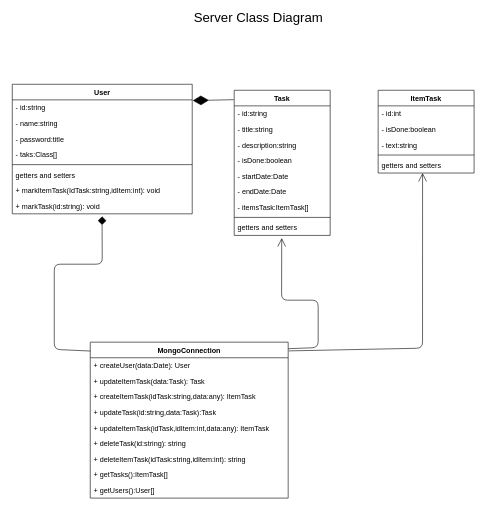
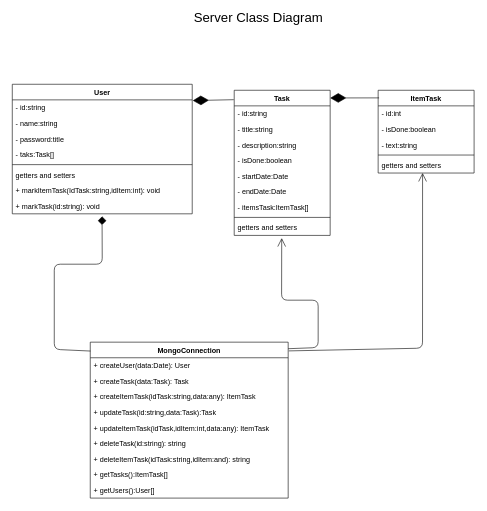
none -> (347, 98)
(41, 155) -> (40, 155)
(156, 382) -> (148, 382)
(183, 460) -> (184, 460)
